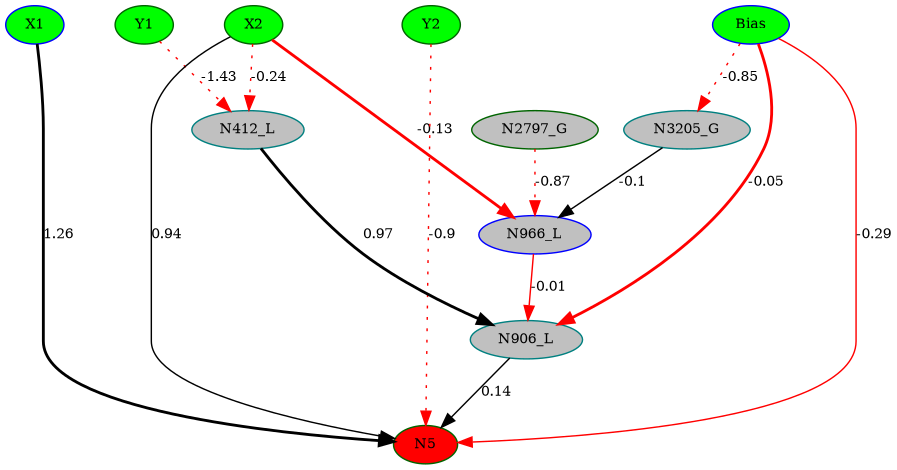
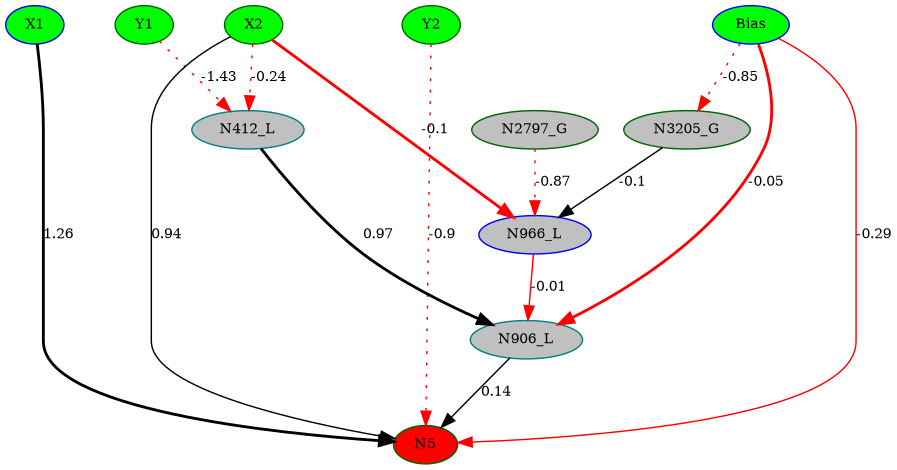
(435, 130) -> (435, 130)
(687, 130) -> (687, 130)
